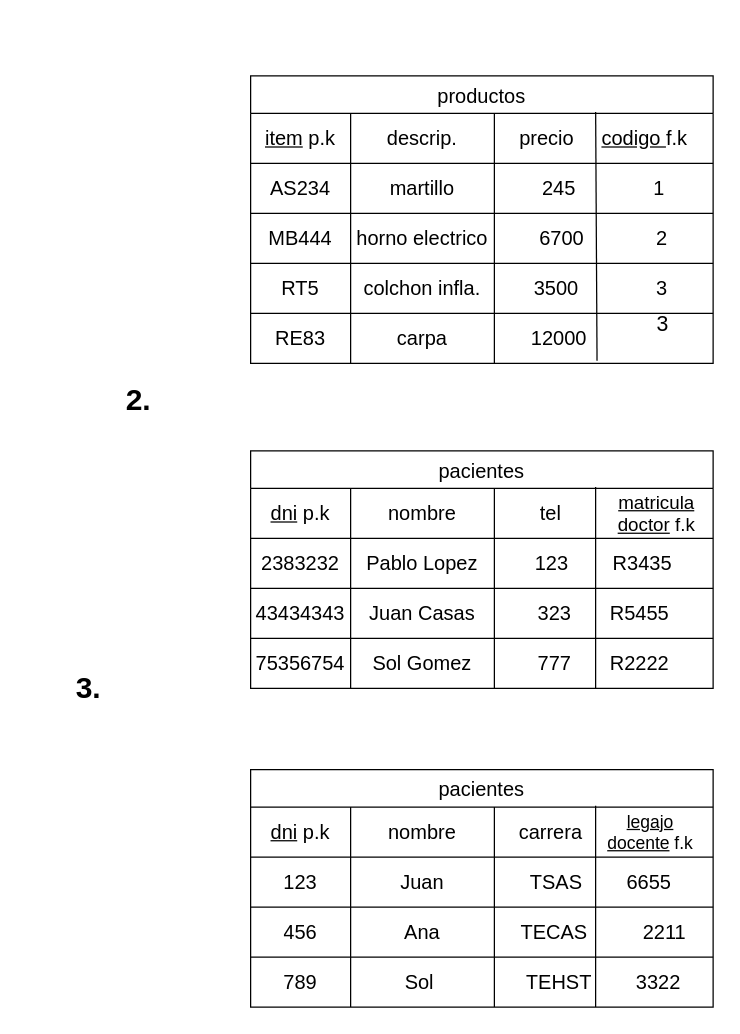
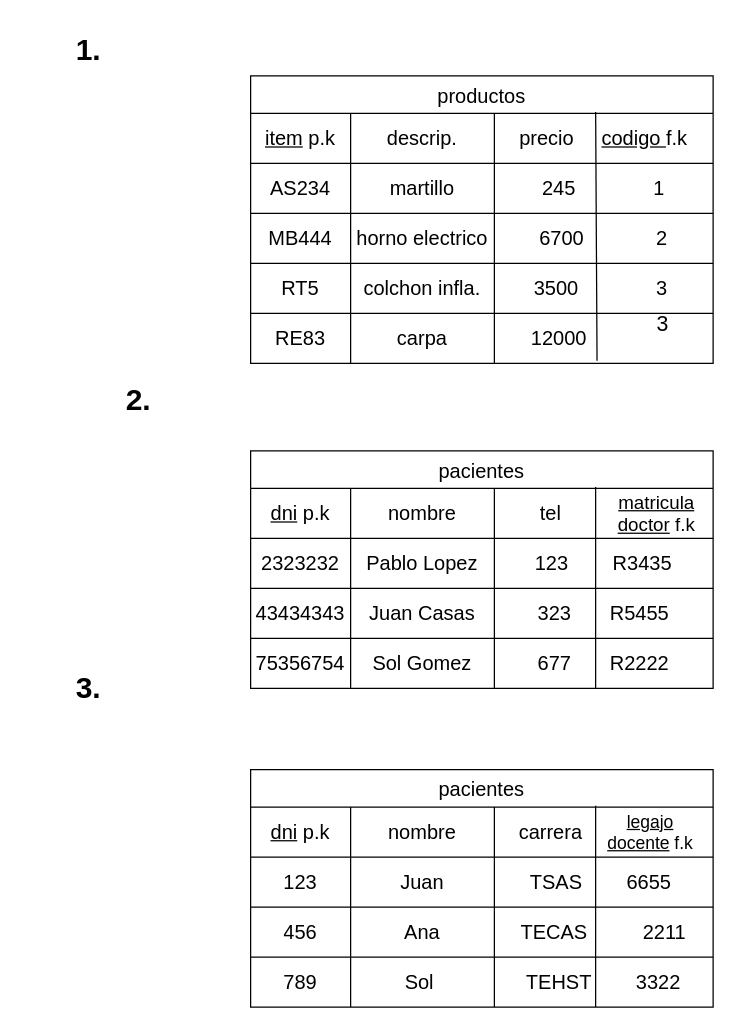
none -> (88, 51)
(301, 563) -> (301, 563)
(604, 663) -> (604, 663)
